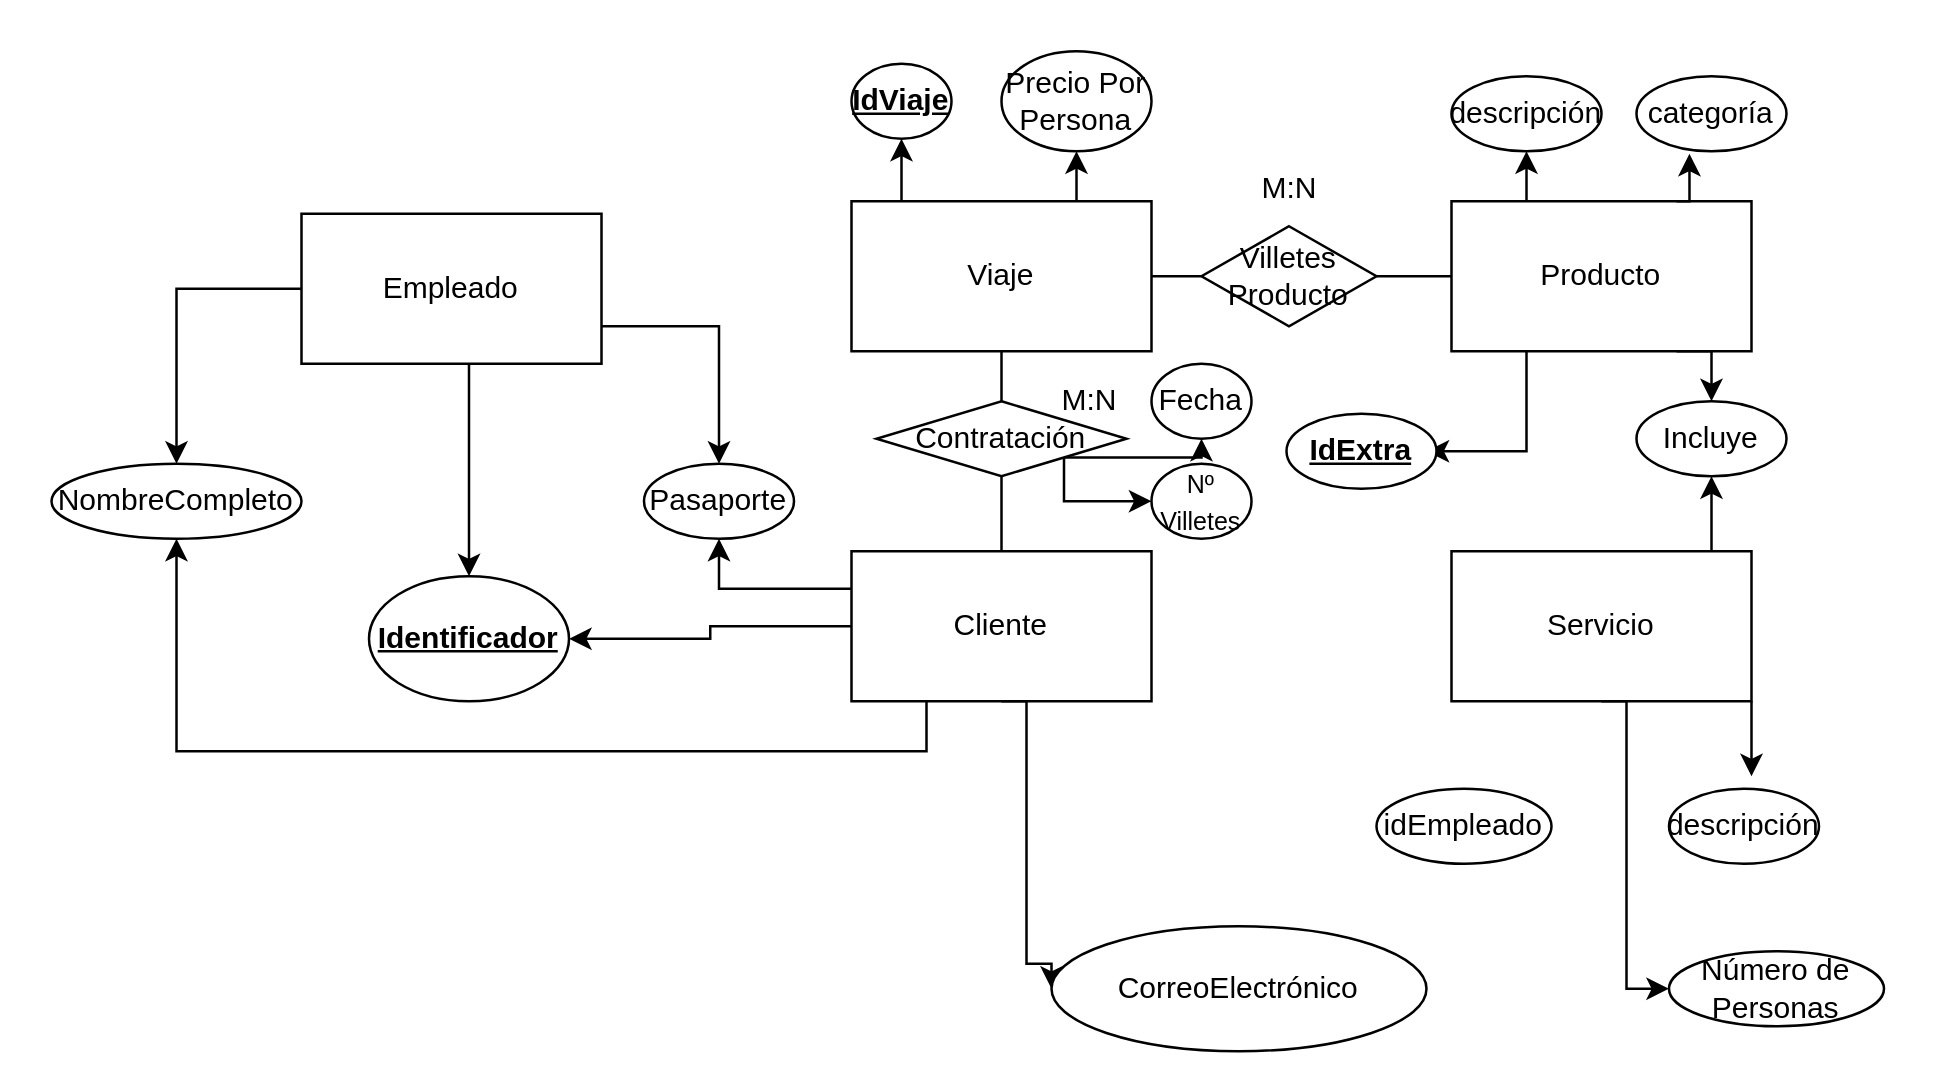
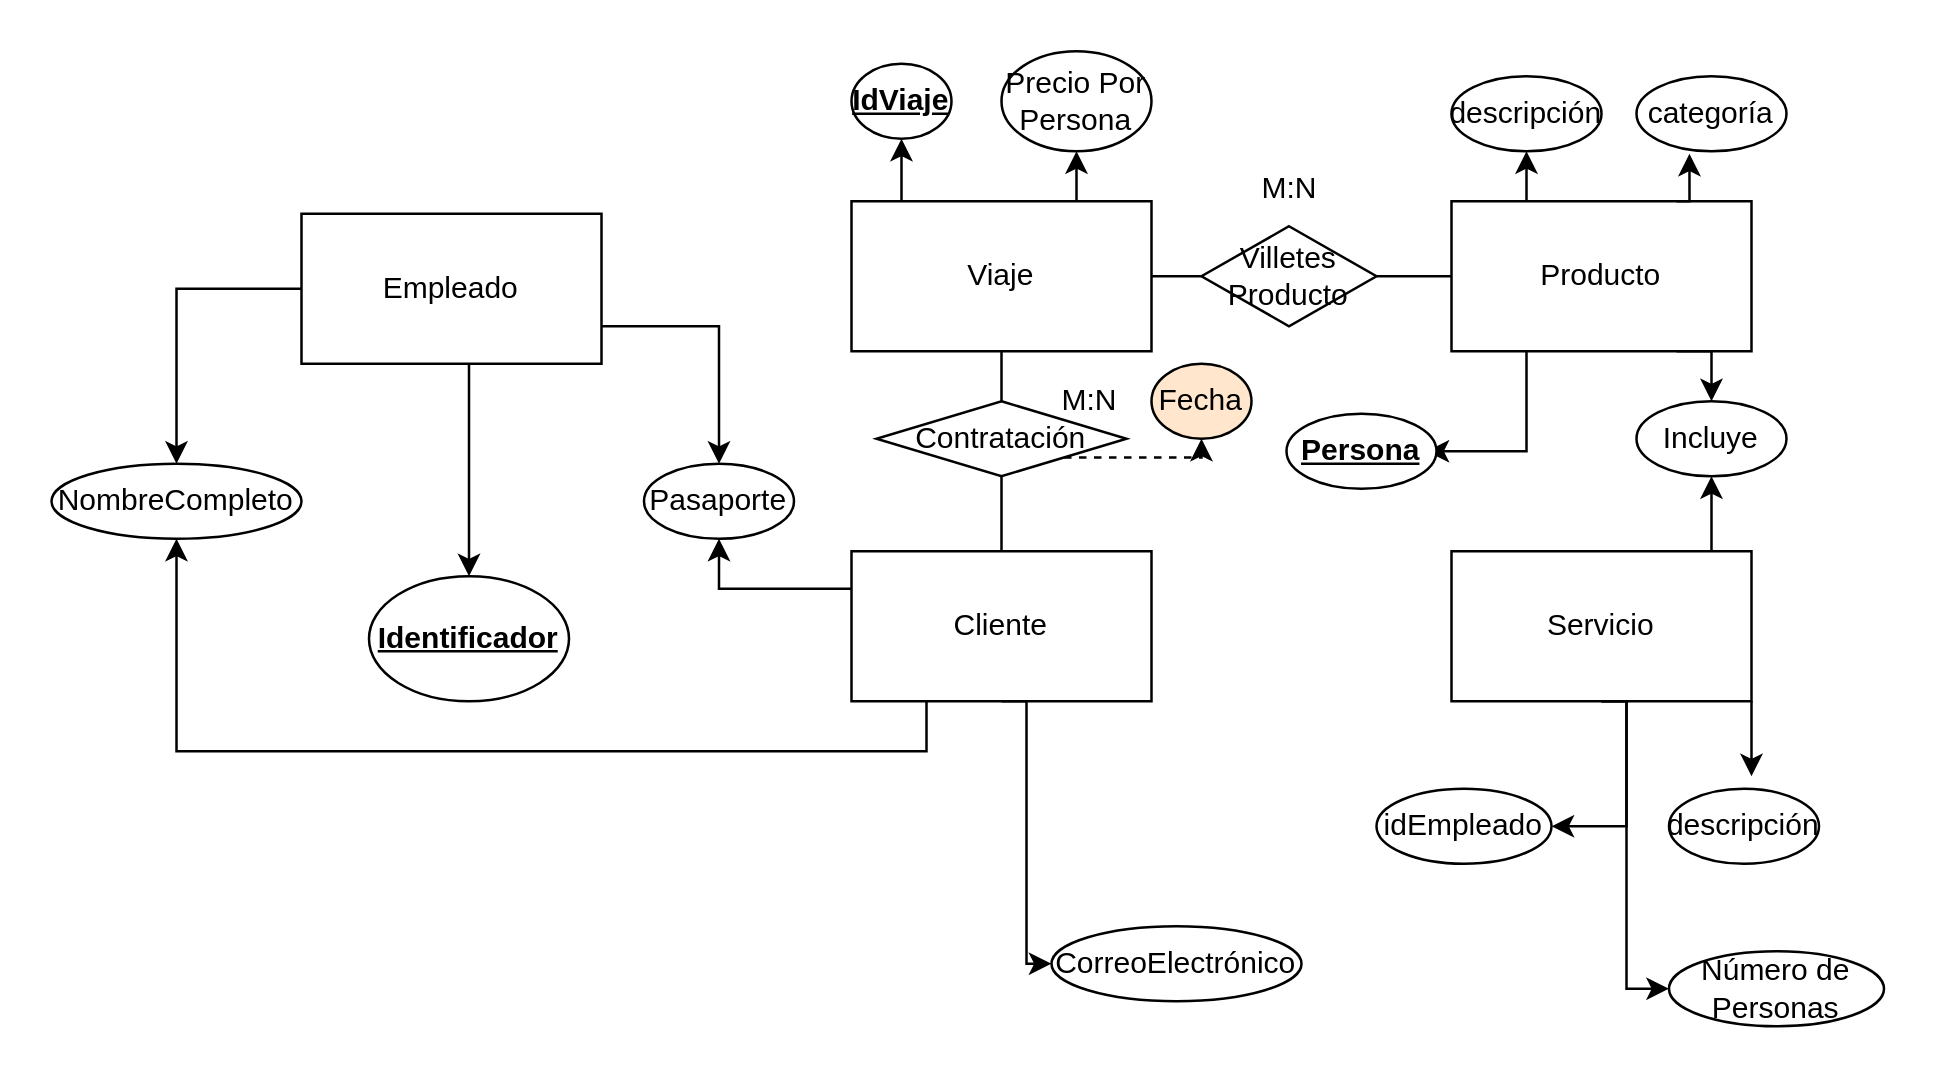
(1201, 401) -> (1201, 401)
(1361, 451) -> (1361, 451)
(1125, 458) -> (1125, 458)
(1080, 501) -> none
(1201, 501) -> none
(712, 626) -> none
none -> (1595, 826)
(1239, 989) -> (1176, 964)
